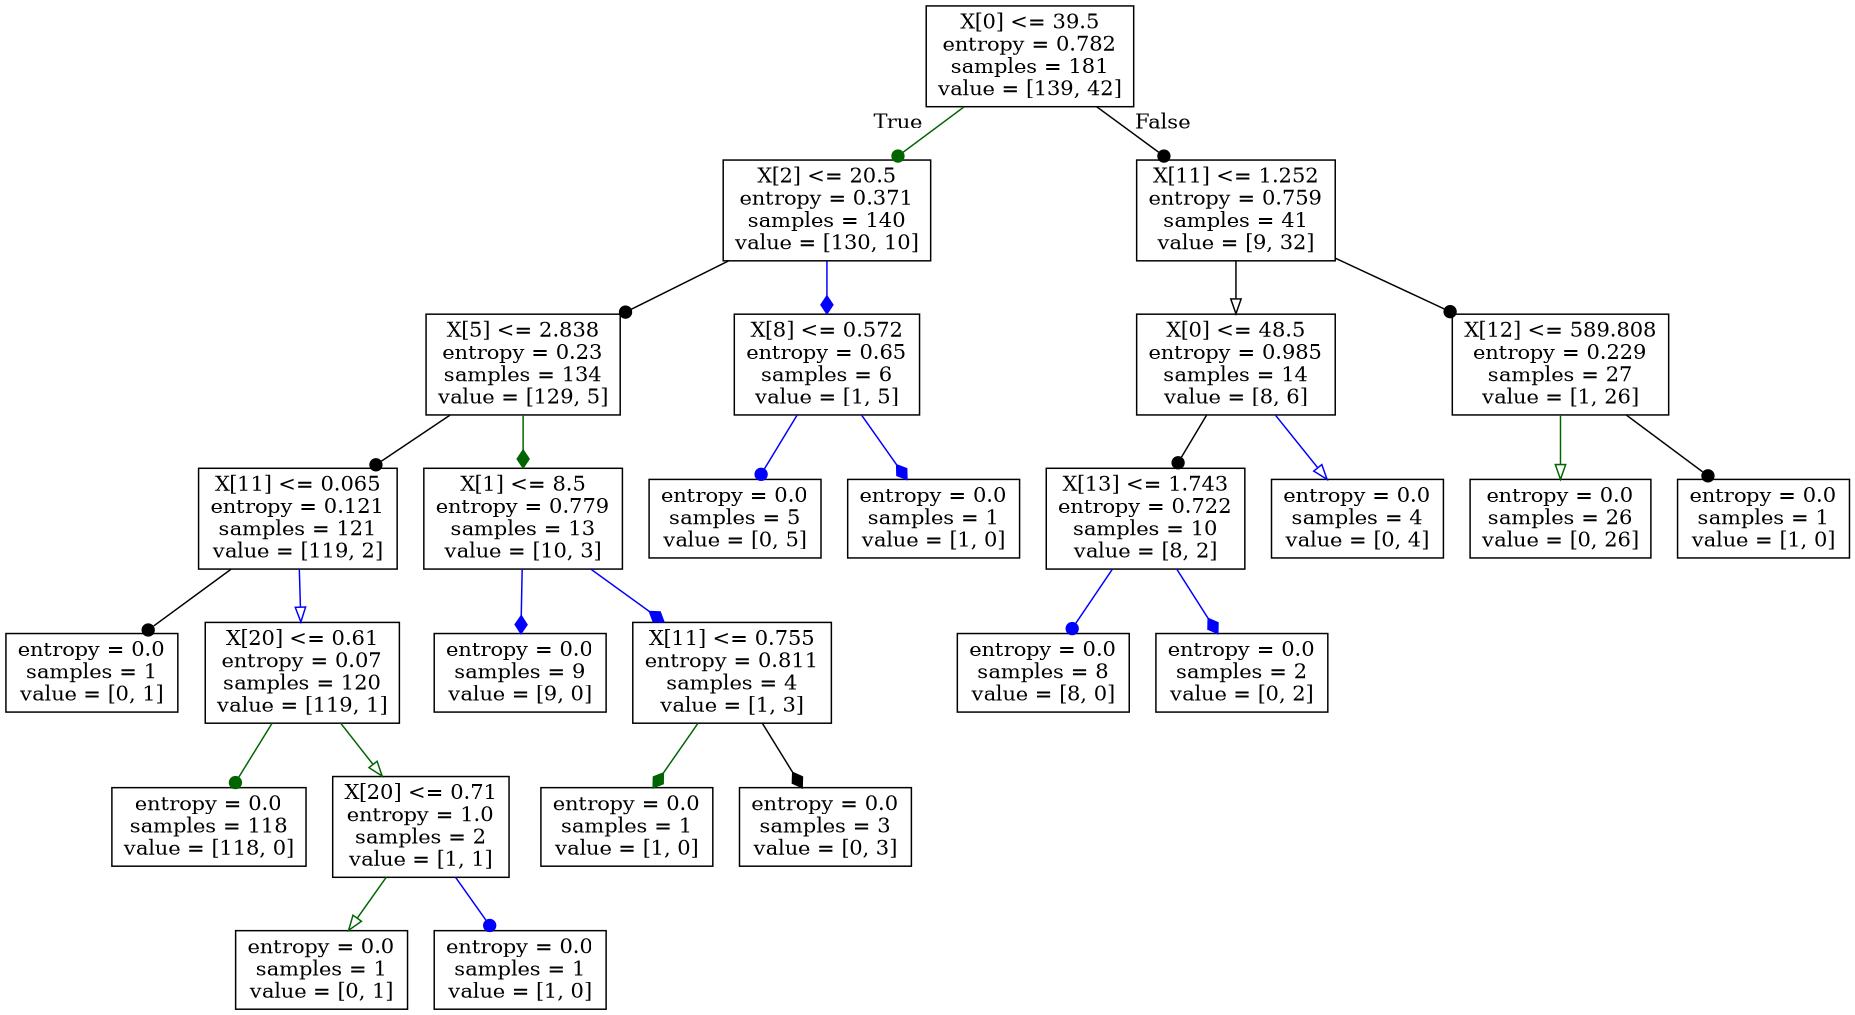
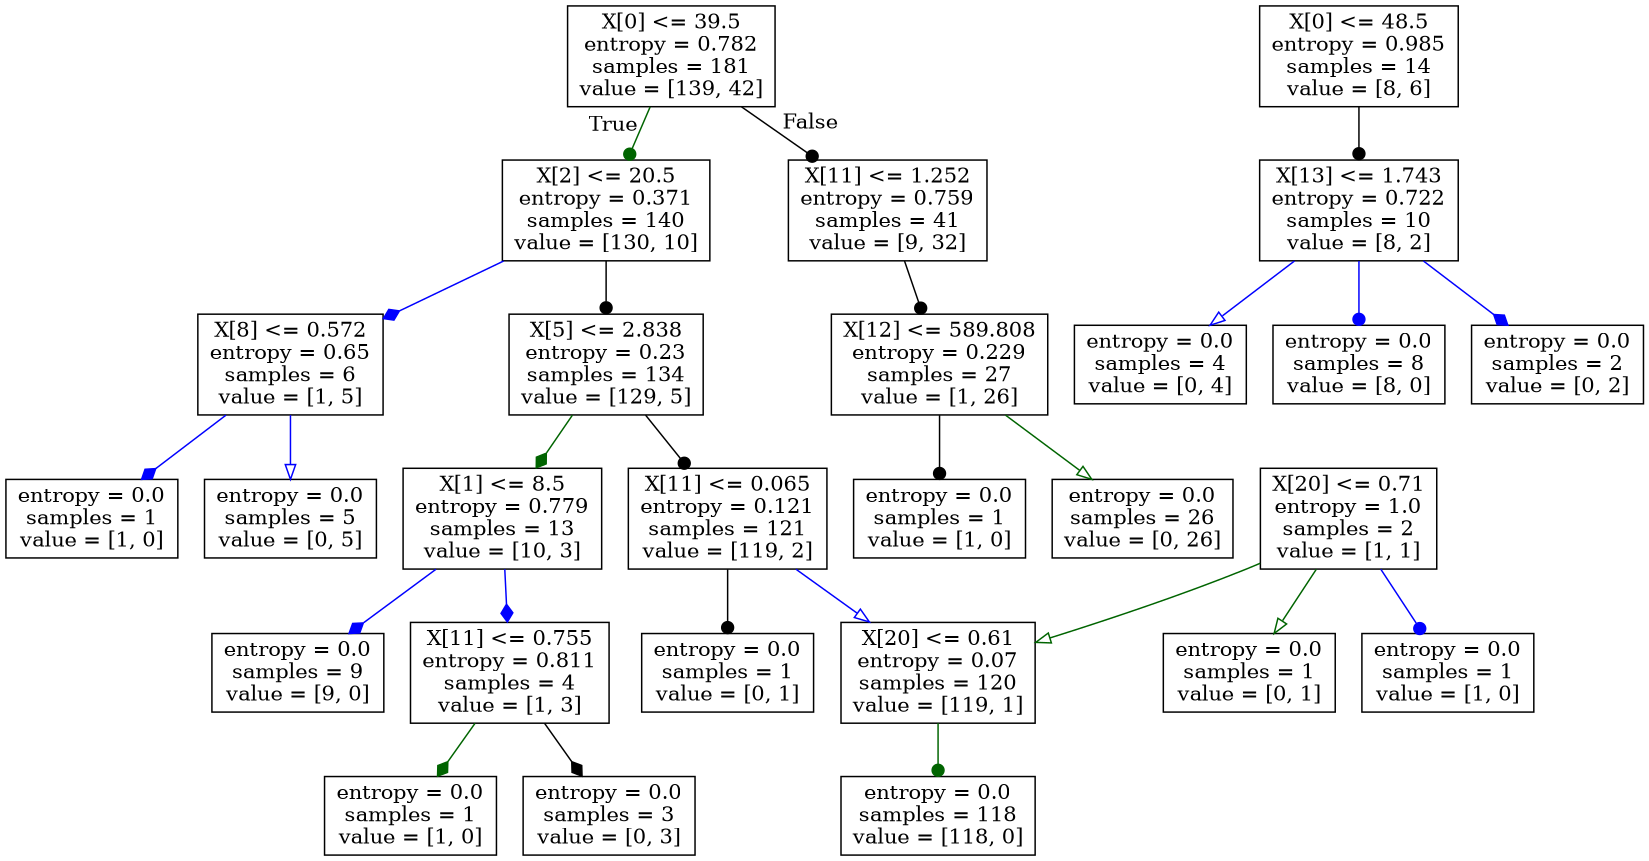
(1236, 280) -> none
(1296, 441) -> (1258, 288)
(781, 442) -> (290, 440)
(357, 744) -> (1156, 603)
